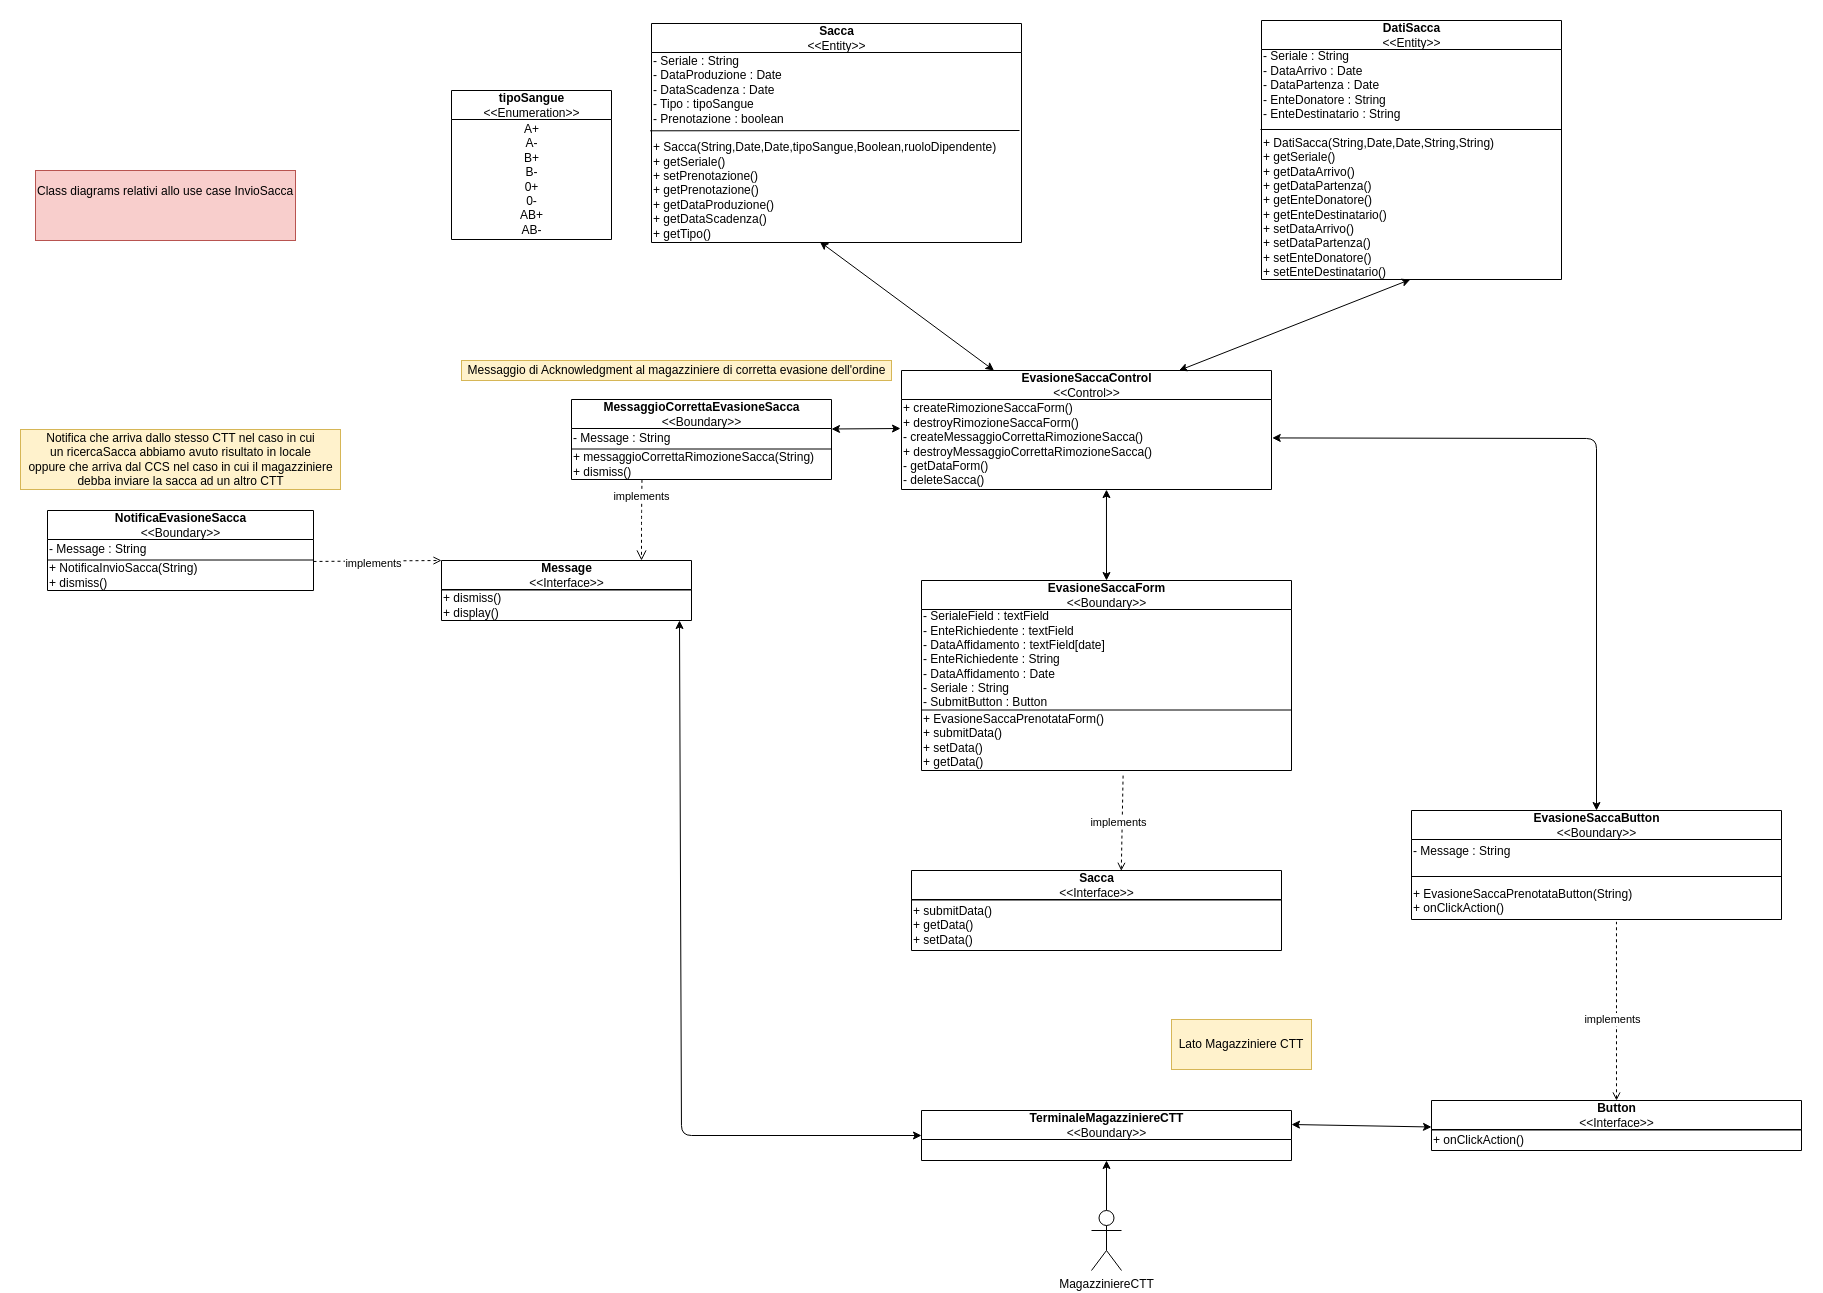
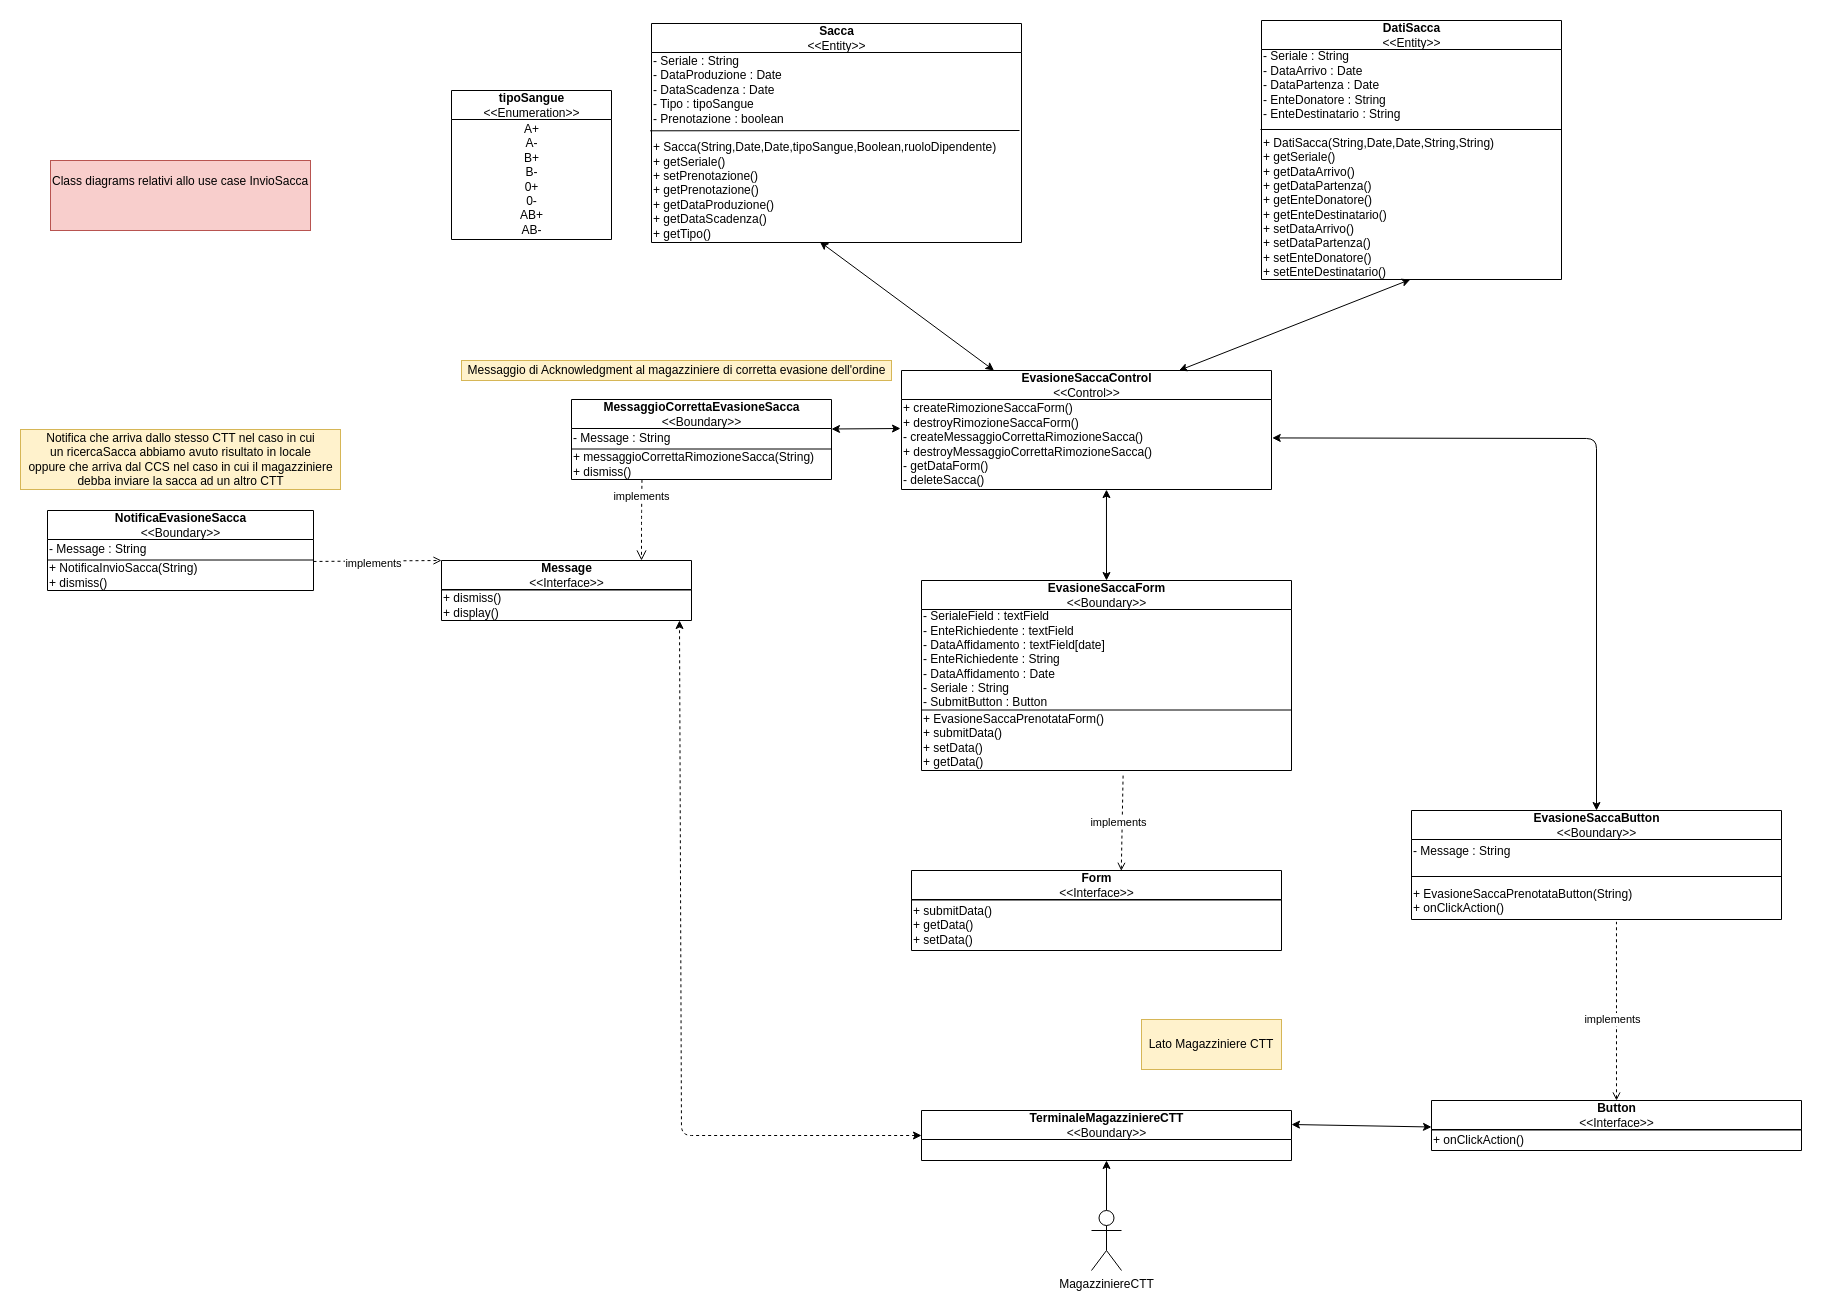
(166, 206) -> (181, 196)
(1097, 886) -> (1097, 886)
(681, 992) -> (681, 992)
(1242, 1045) -> (1212, 1045)
